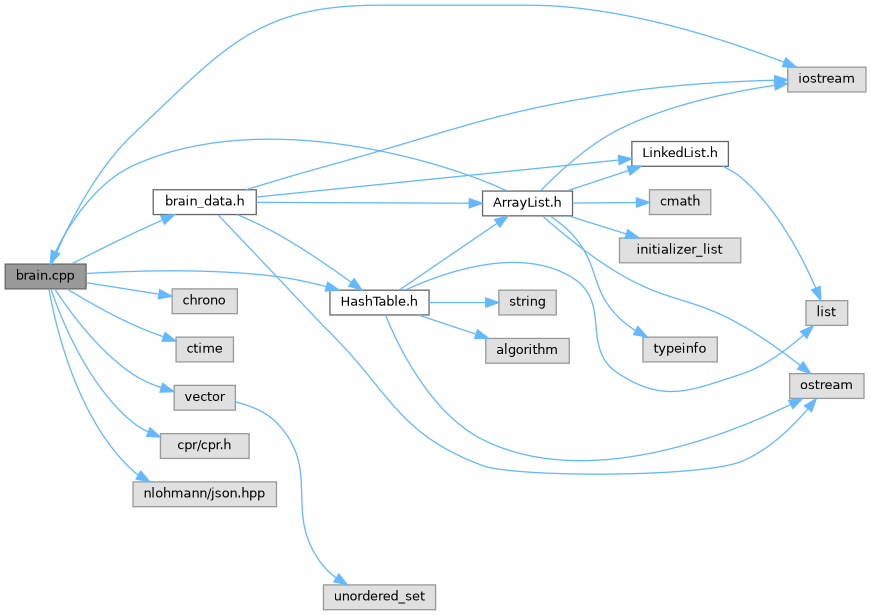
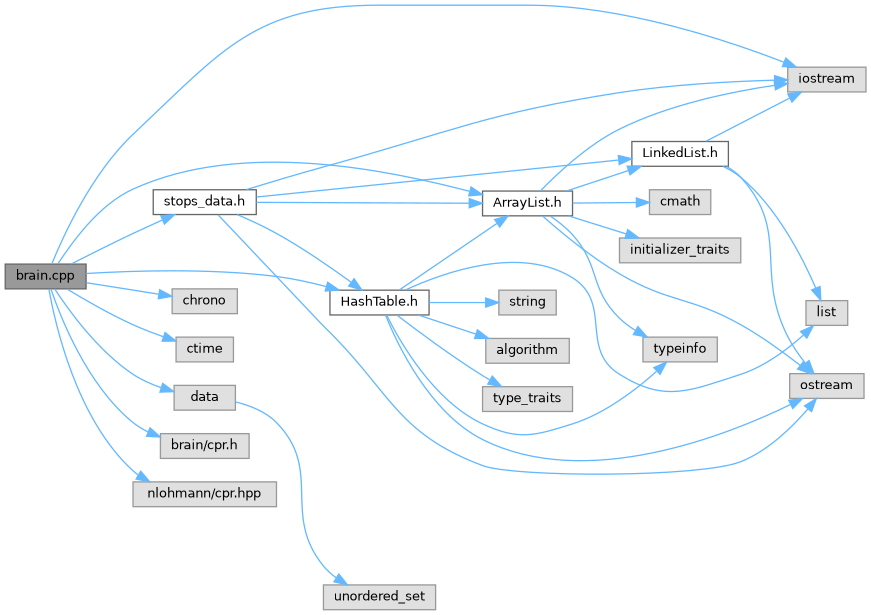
none -> (748, 120)
(263, 140) -> (247, 164)
(205, 202) -> (205, 202)
(680, 250) -> (680, 250)
none -> (771, 262)
(205, 398) -> (205, 398)
none -> (528, 399)
none -> (504, 432)
(205, 446) -> (205, 446)
(205, 494) -> (205, 494)
